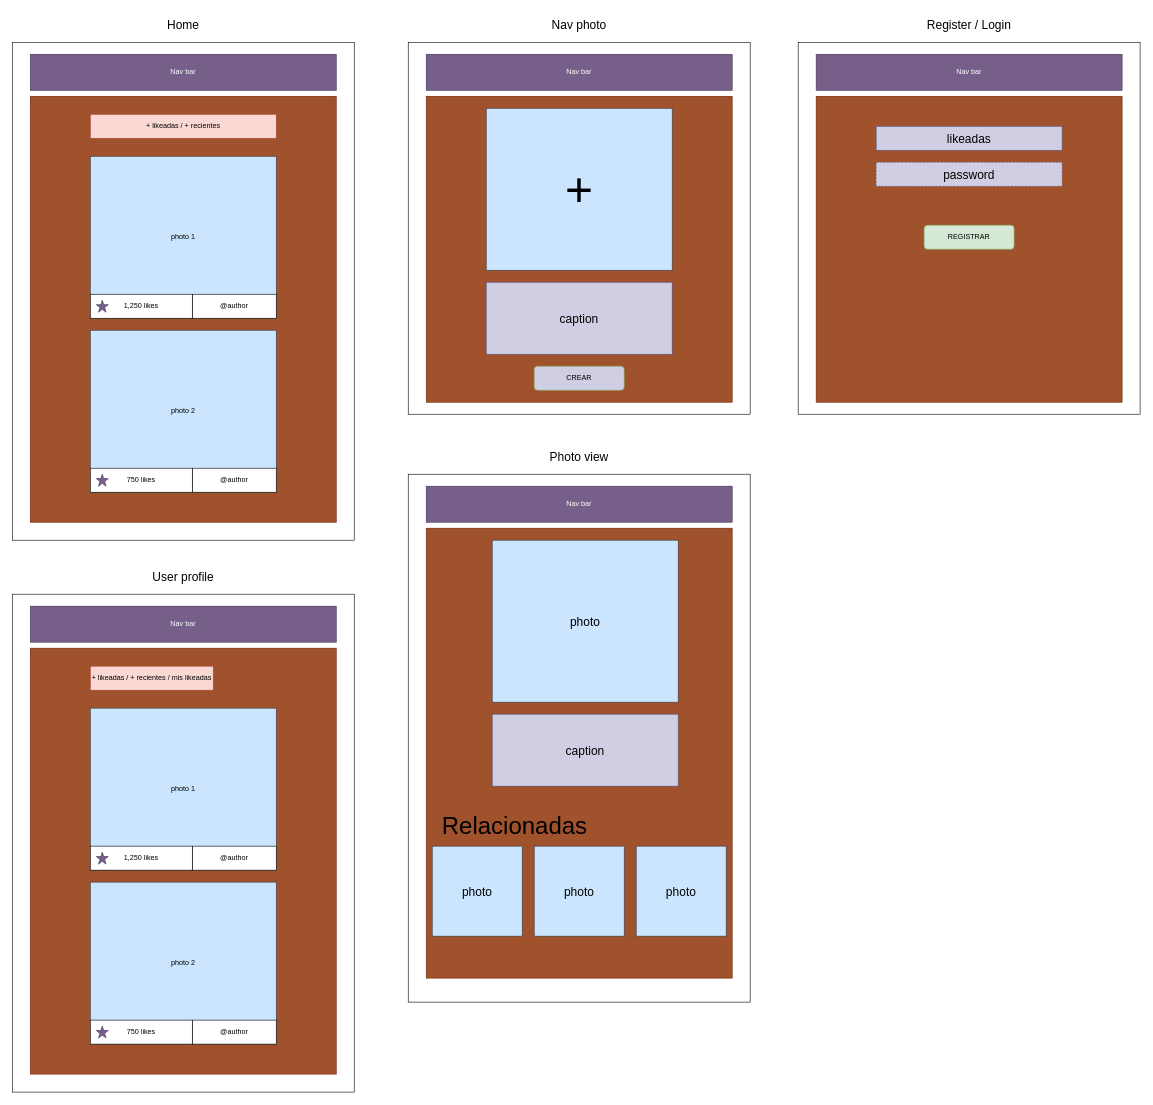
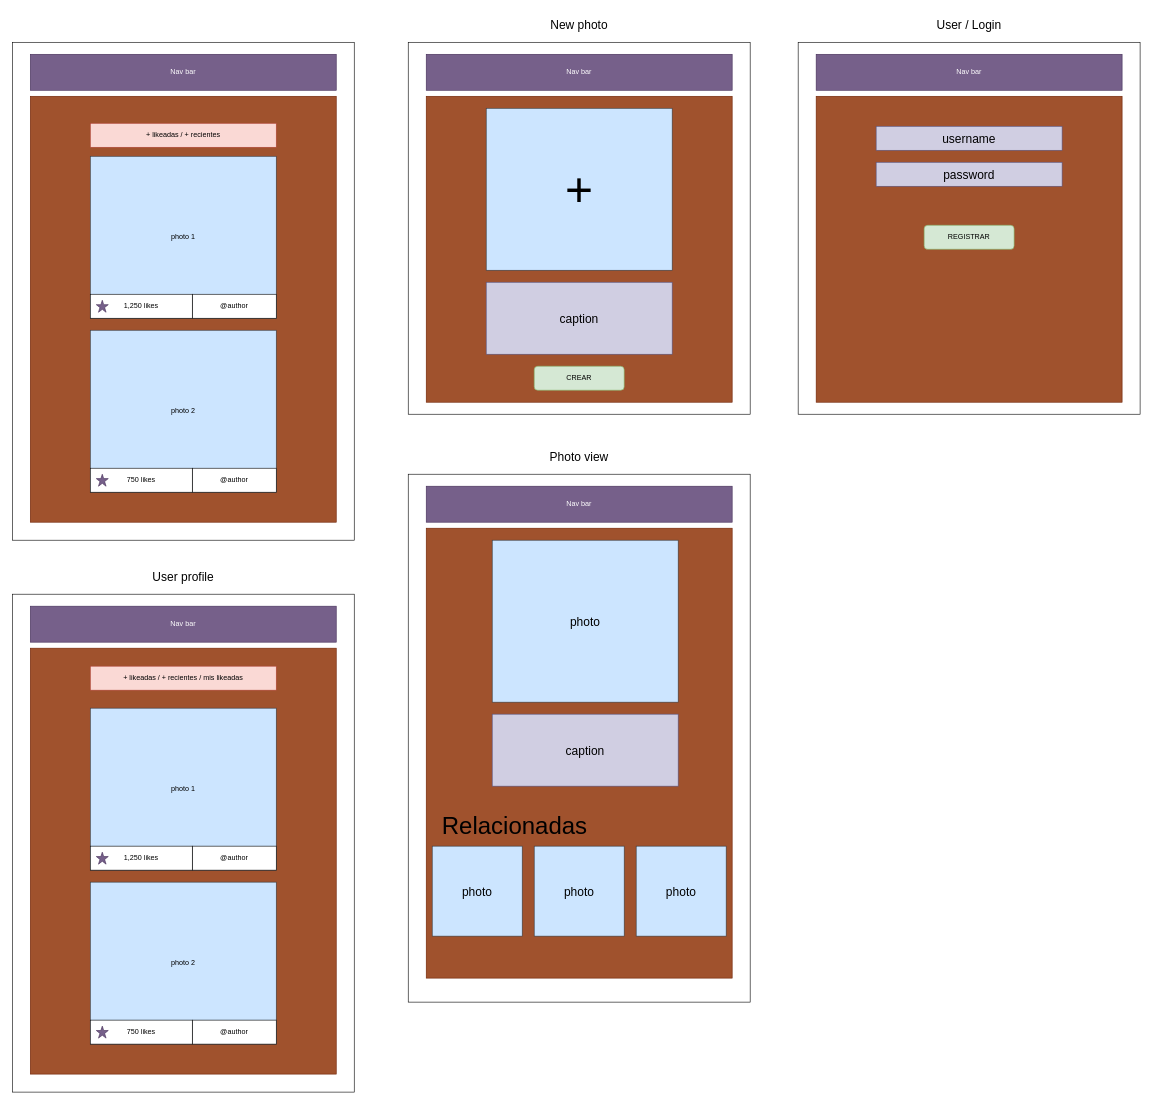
(183, 24) -> none
(579, 24) -> (579, 24)
(969, 24) -> (969, 24)
(183, 126) -> (183, 135)
(969, 138) -> (969, 138)
(969, 174) -> (969, 174)
(579, 378) -> (579, 378)
(152, 678) -> (183, 678)
